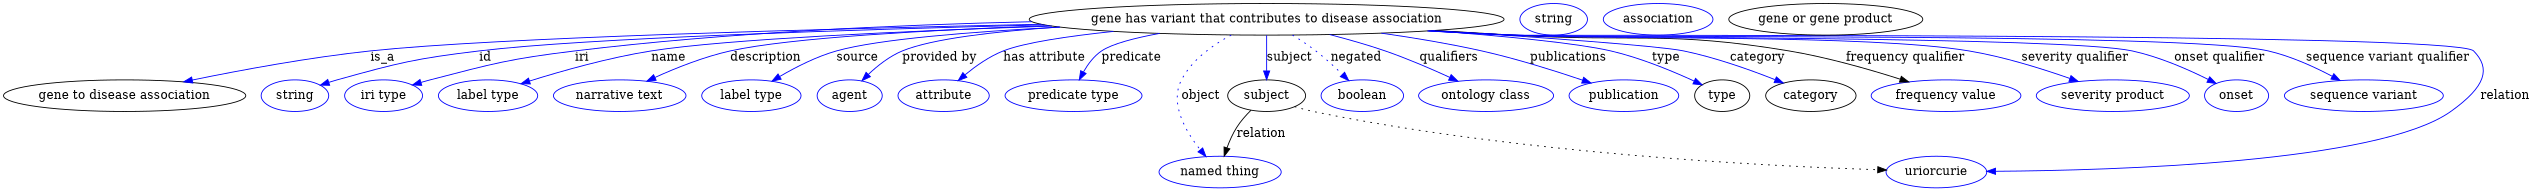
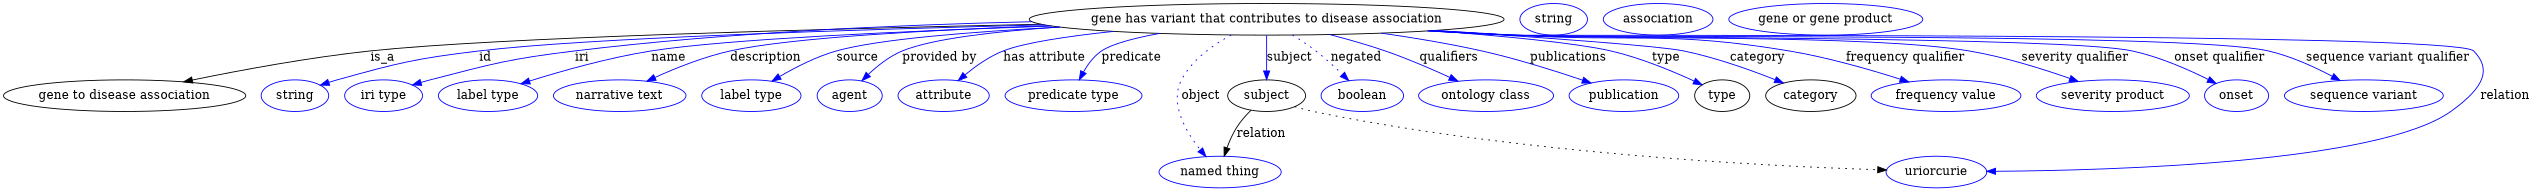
(1826, 19) -> (1826, 19)
(551, 39) -> (551, 39)
(1740, 44) -> (1740, 44)
